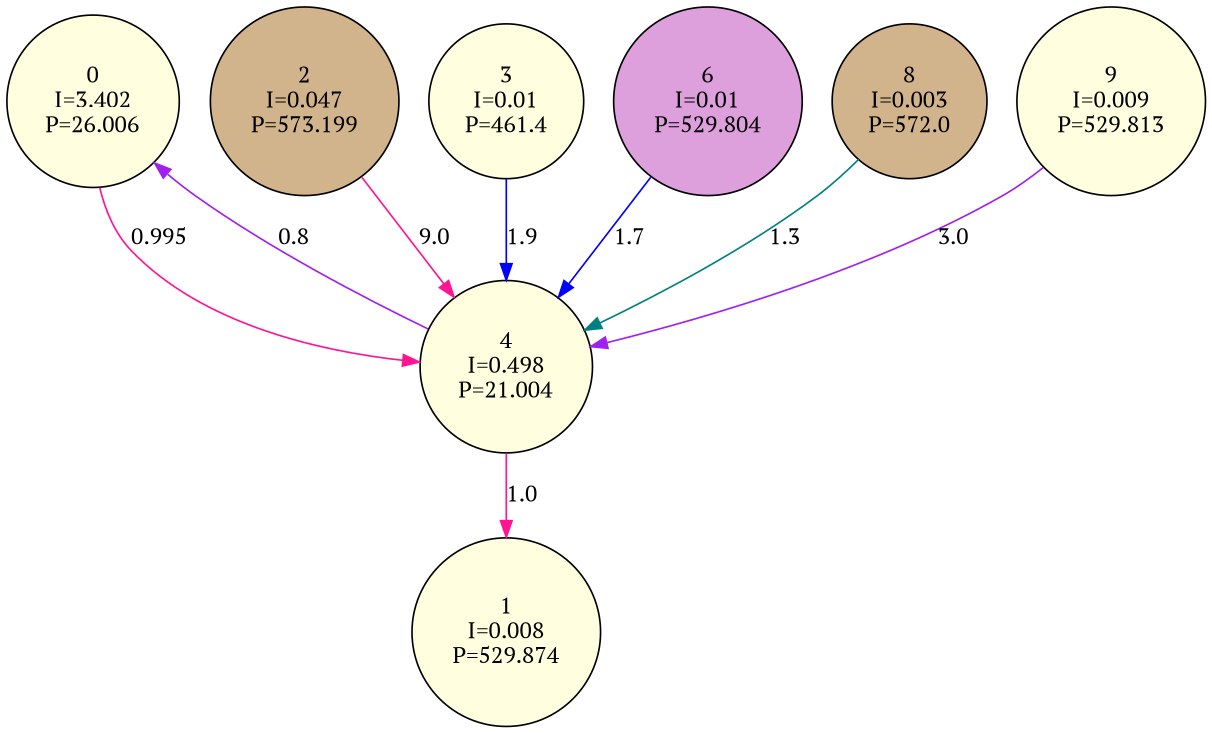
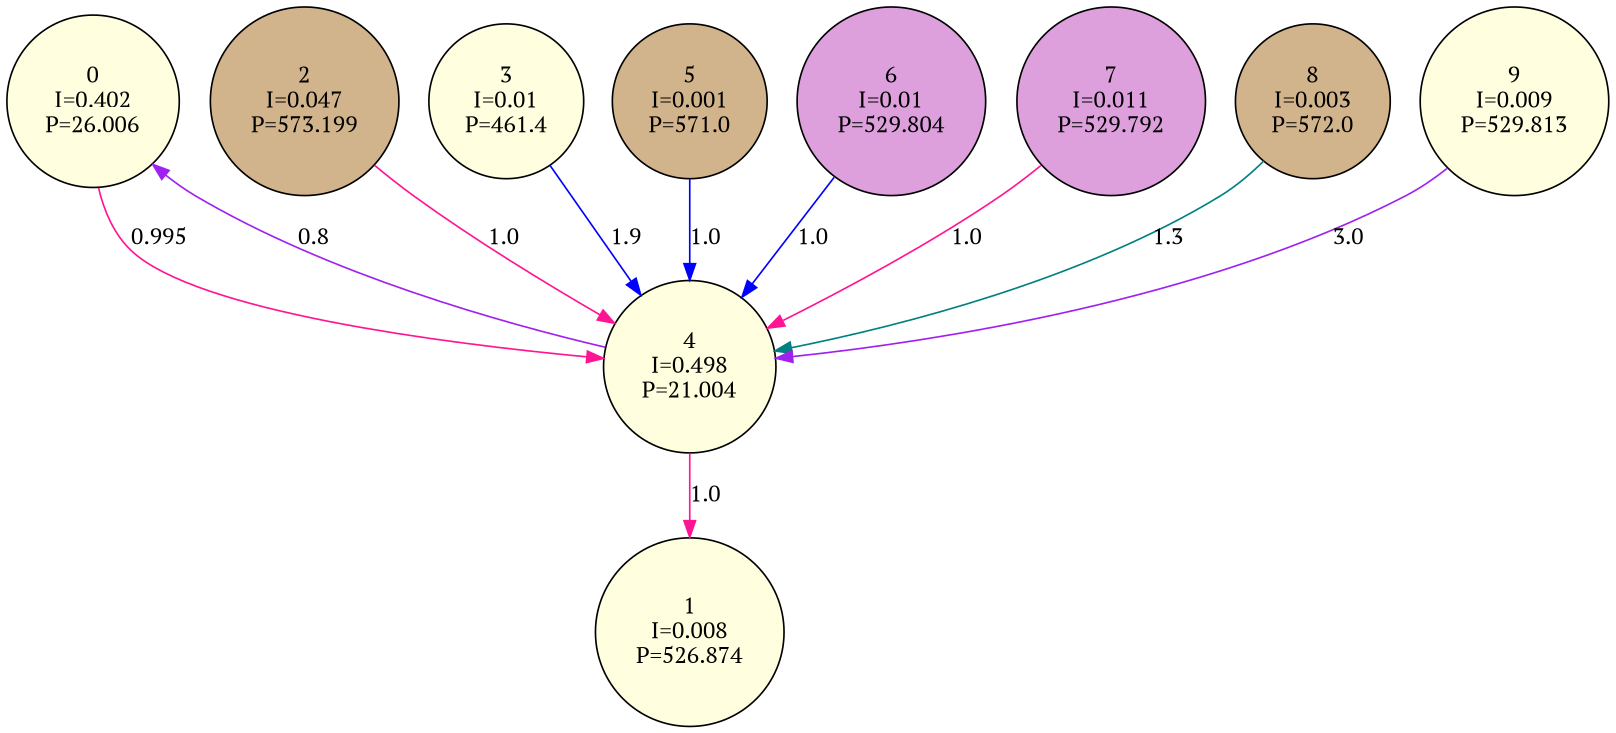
(93, 101) -> (93, 101)
none -> (690, 101)
none -> (1111, 101)
(434, 238) -> (504, 238)
(629, 238) -> (813, 238)
(506, 632) -> (690, 632)
